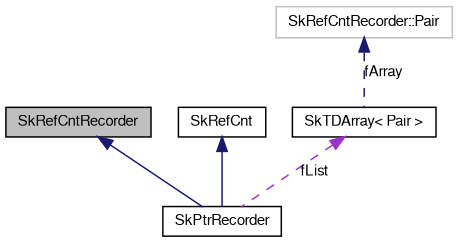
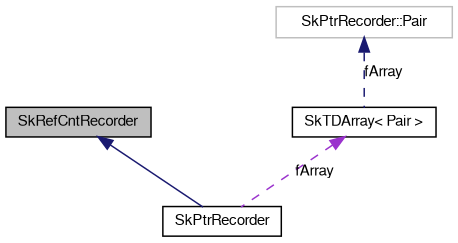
(364, 22) -> (364, 22)
(222, 122) -> none
(315, 172) -> (315, 172)
